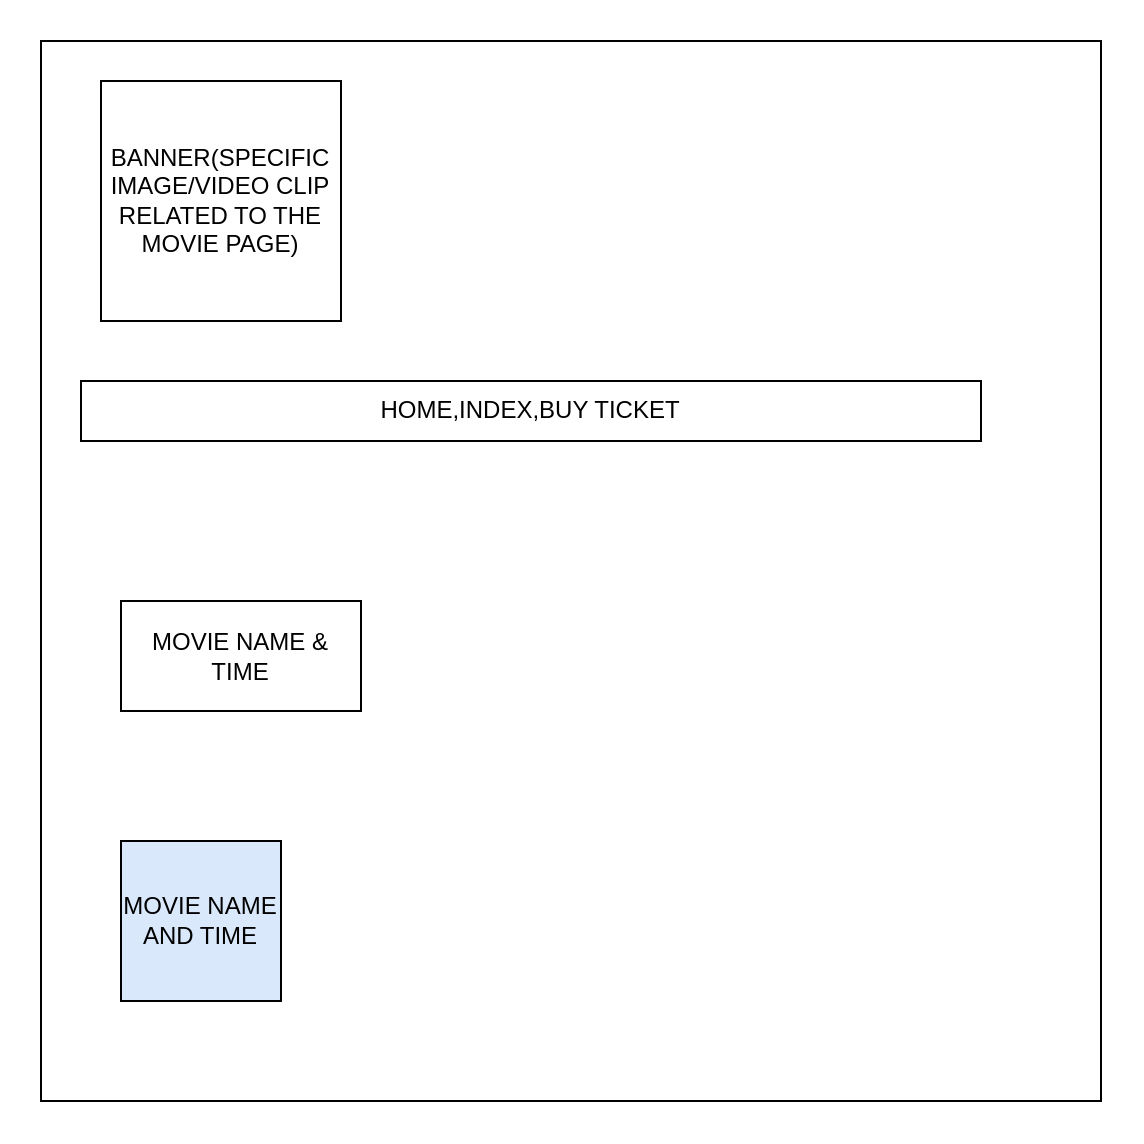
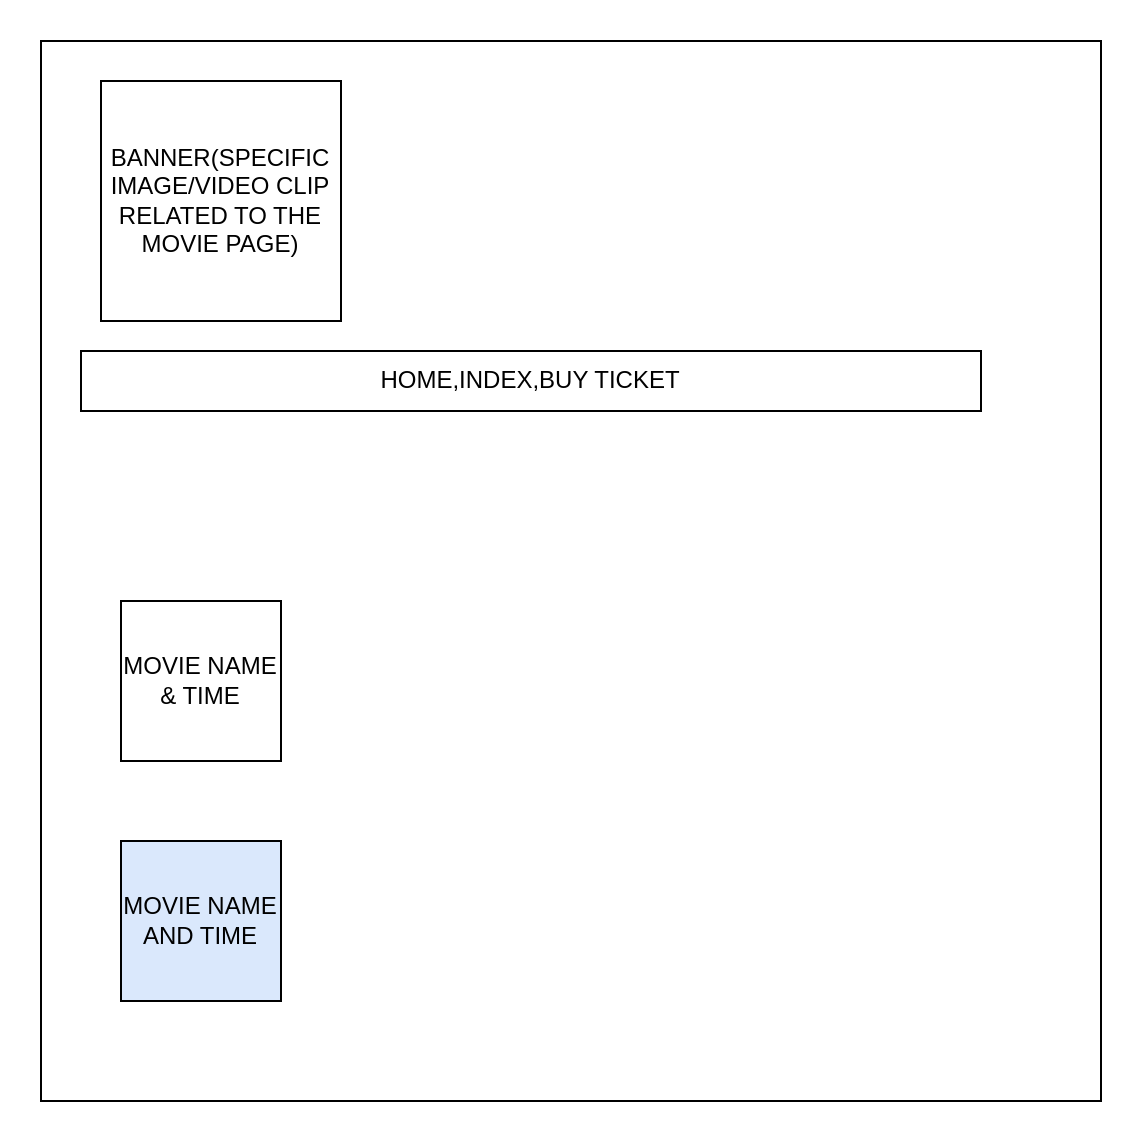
(531, 411) -> (531, 381)
(241, 656) -> (201, 681)
